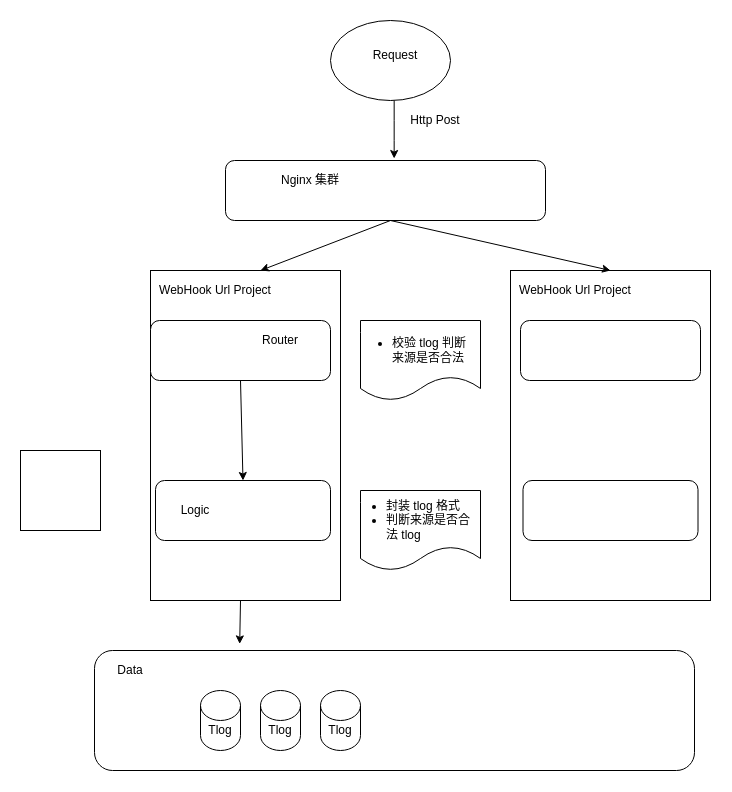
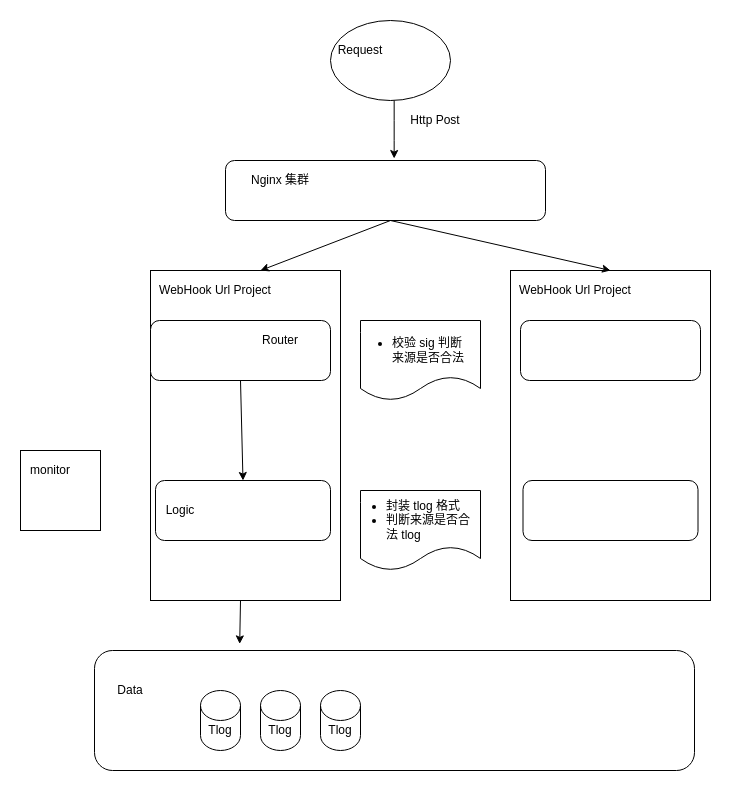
(396, 56) -> (361, 51)
(311, 181) -> (281, 181)
(412, 351) -> (412, 351)
none -> (51, 471)
(196, 511) -> (181, 511)
(131, 671) -> (131, 691)
